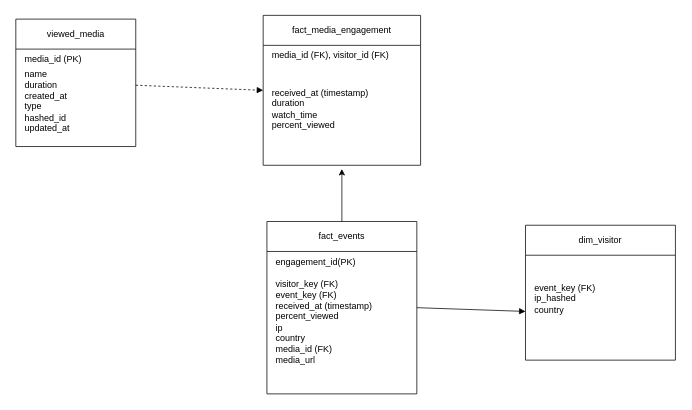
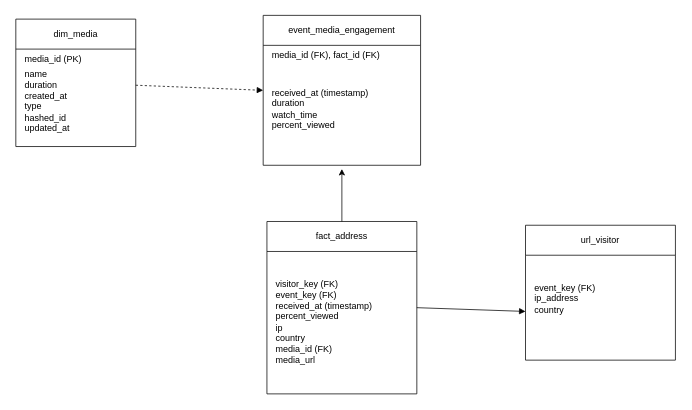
(342, 30) -> (342, 30)
(75, 34) -> (75, 34)
(337, 56) -> (332, 56)
(342, 237) -> (342, 237)
(600, 240) -> (600, 240)
(342, 263) -> none
(568, 299) -> (568, 299)
